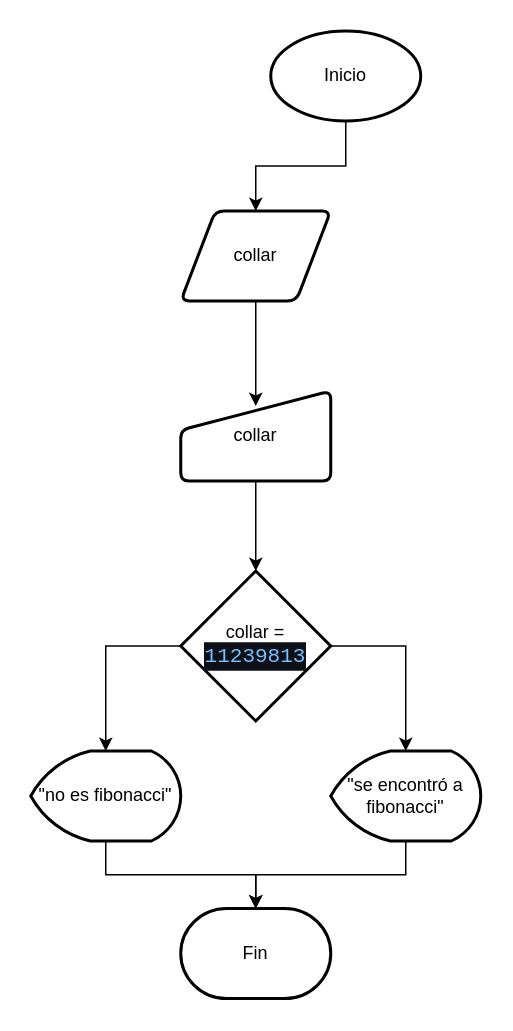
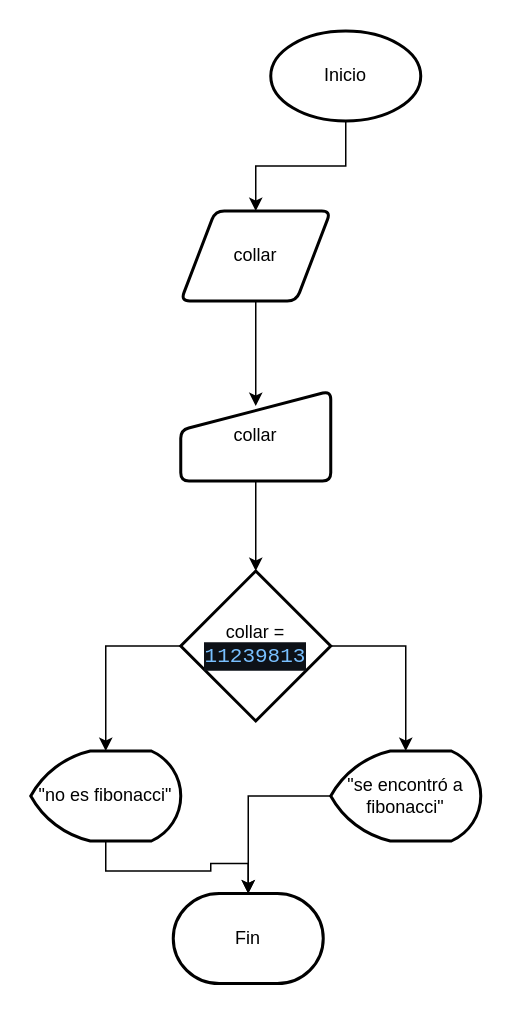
(256, 953) -> (248, 938)
